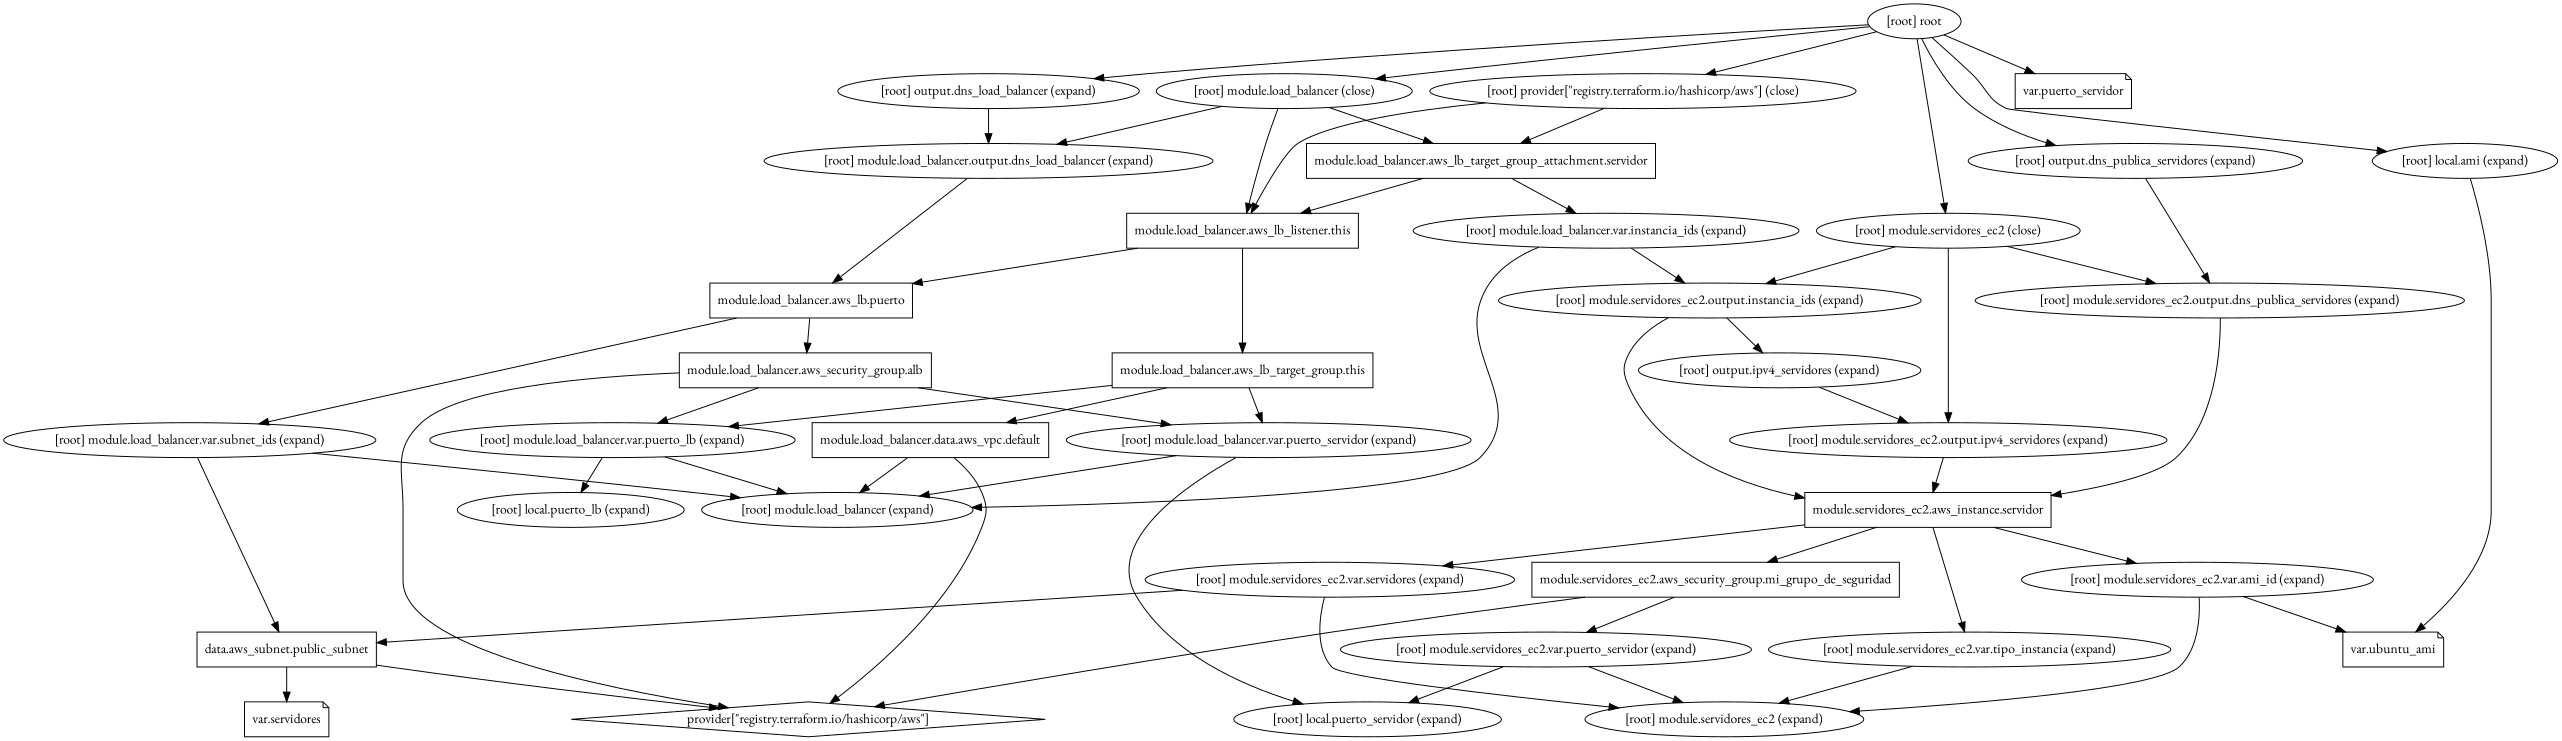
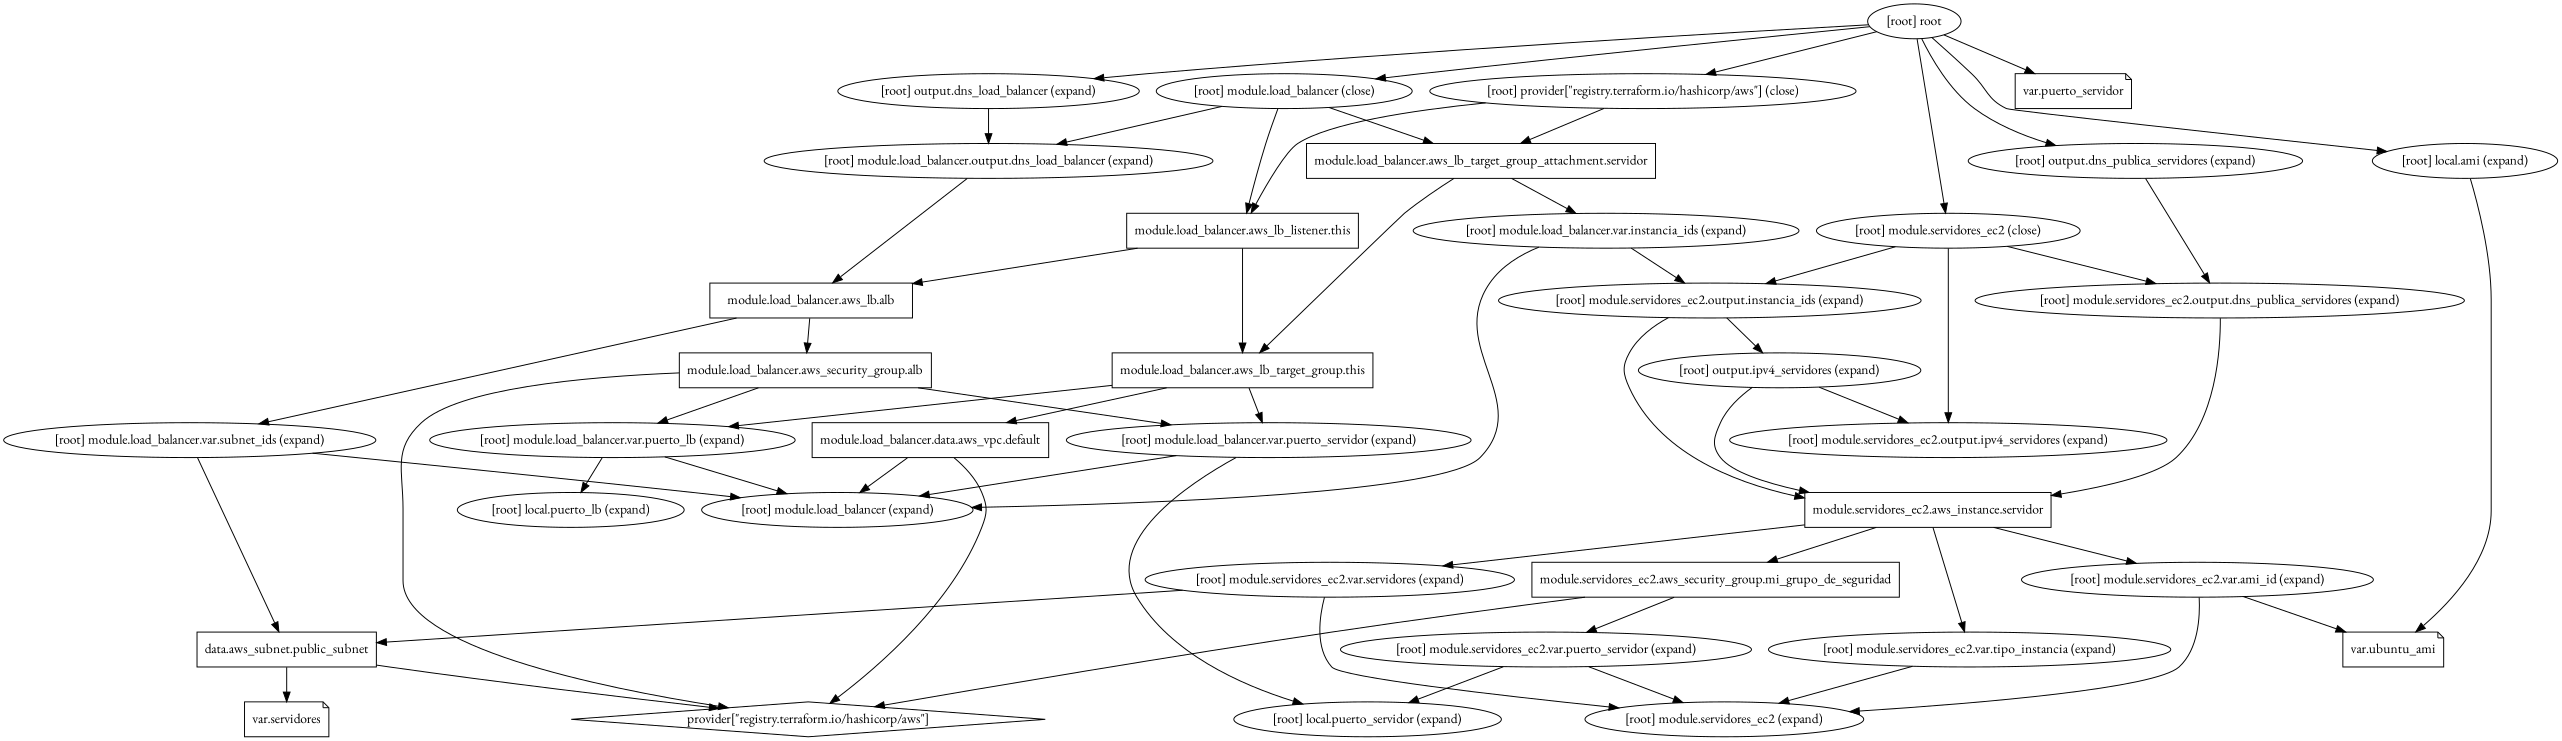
(1367, 194) -> (1357, 258)
(811, 301) -> (811, 301)
(1940, 470) -> (1721, 458)
